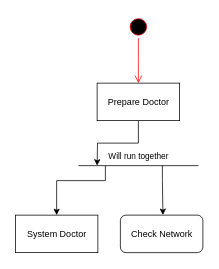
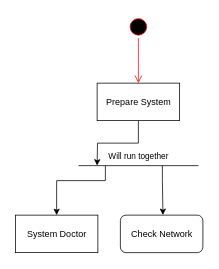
(139, 102) -> (139, 102)
